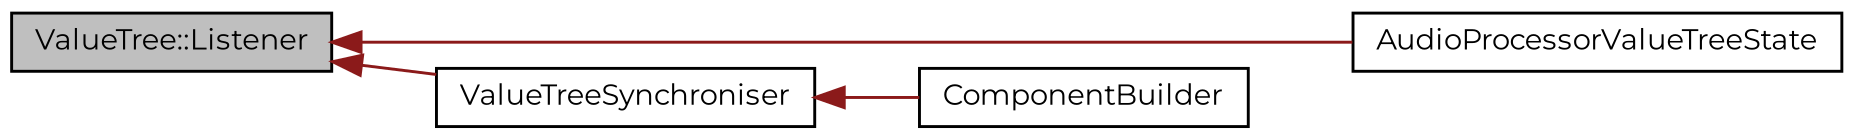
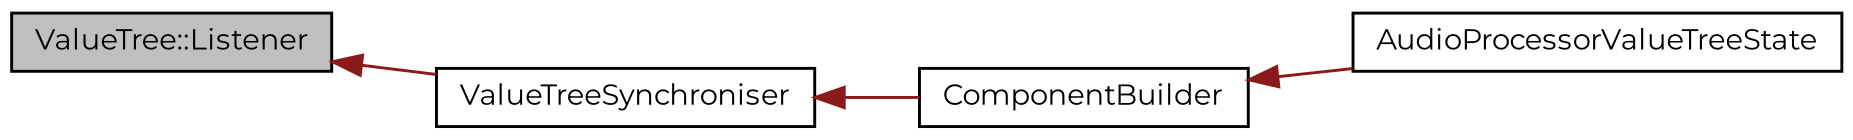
(857, 42) -> (1315, 73)
